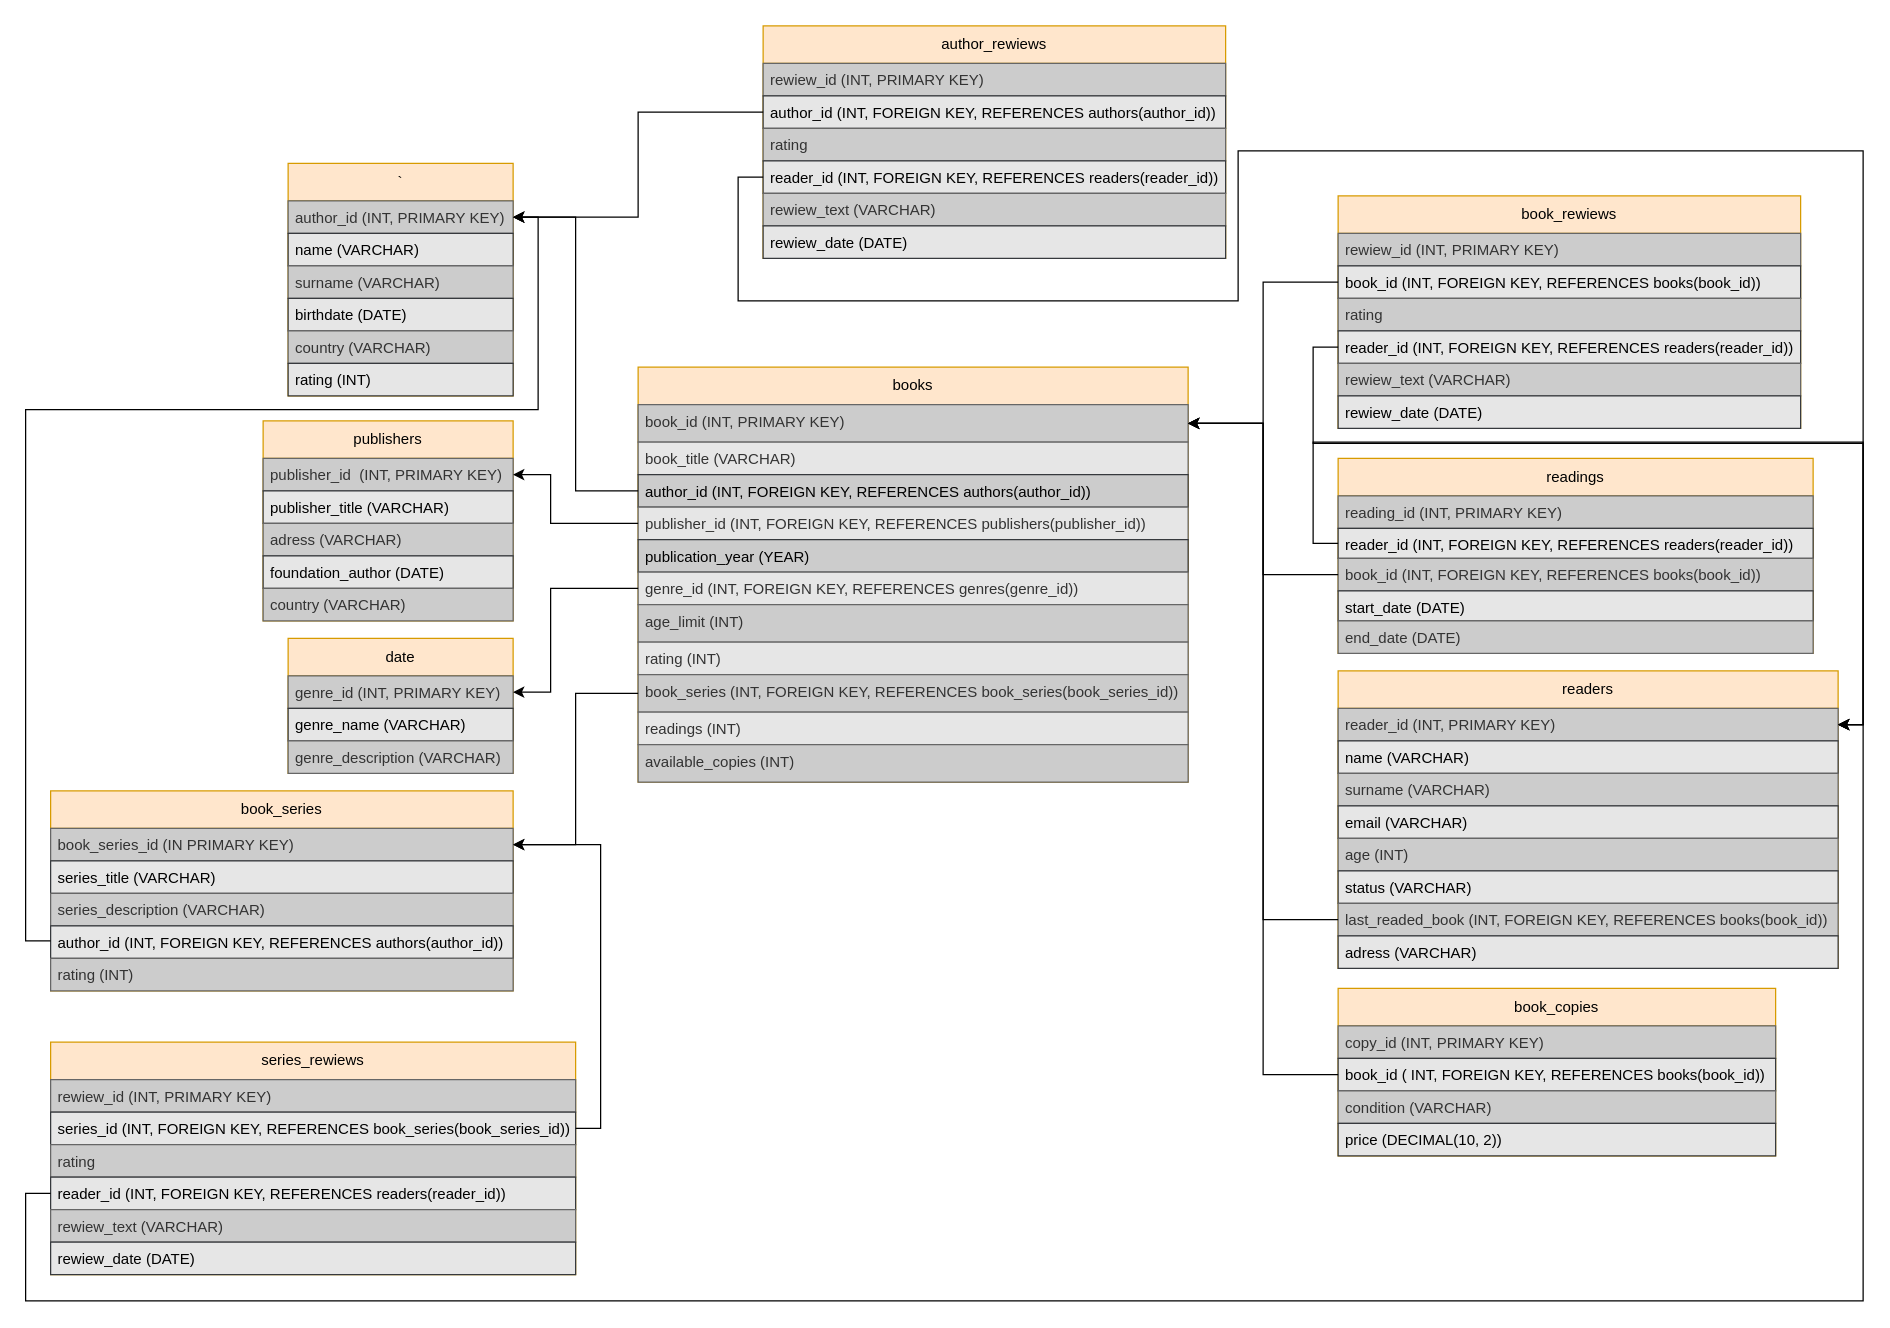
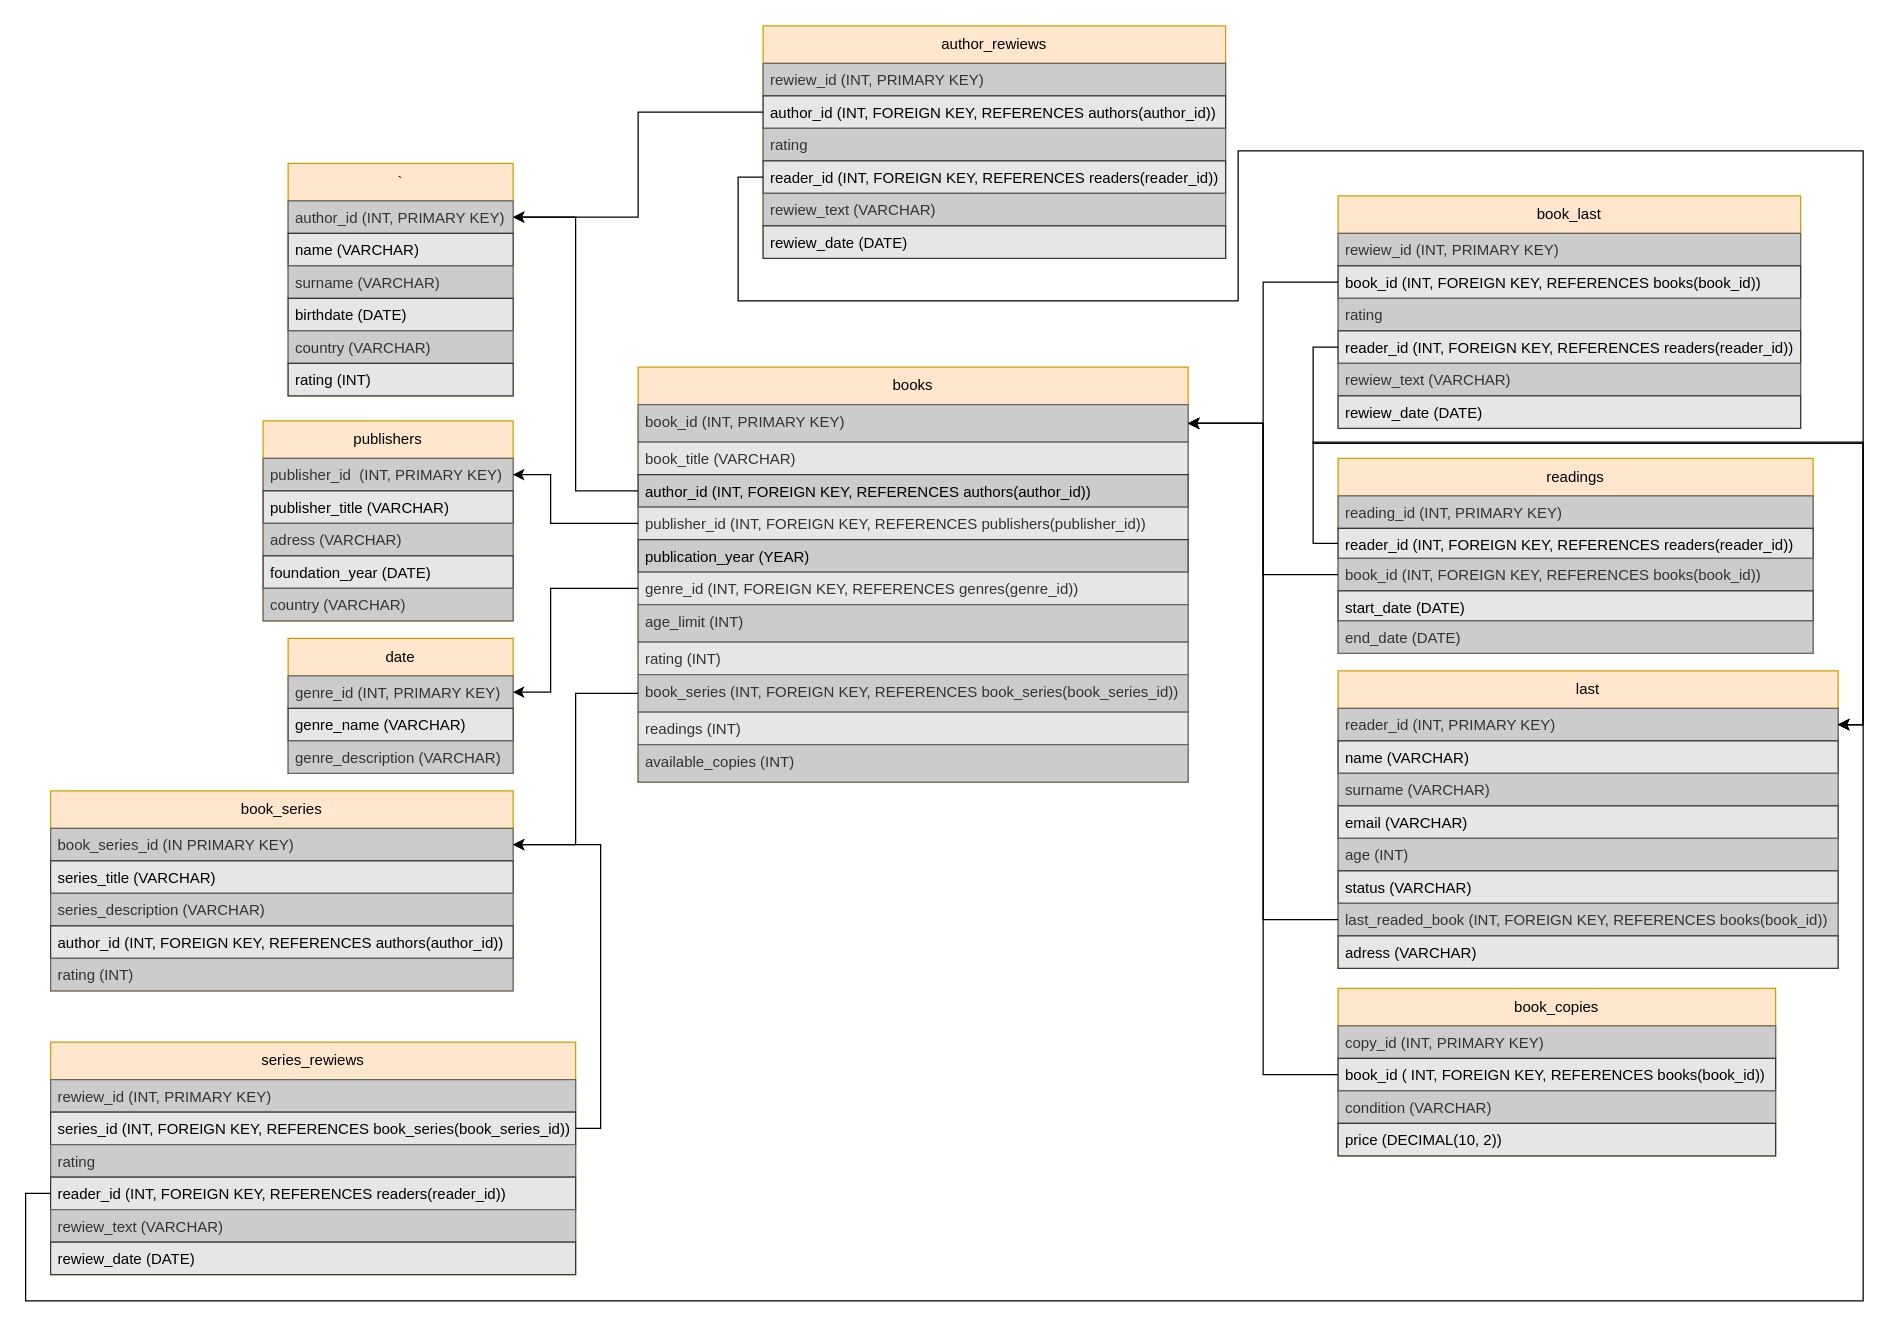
(1569, 214) -> (1569, 214)
(101, 409) -> none
(368, 573) -> (359, 573)
(1588, 689) -> (1588, 689)
